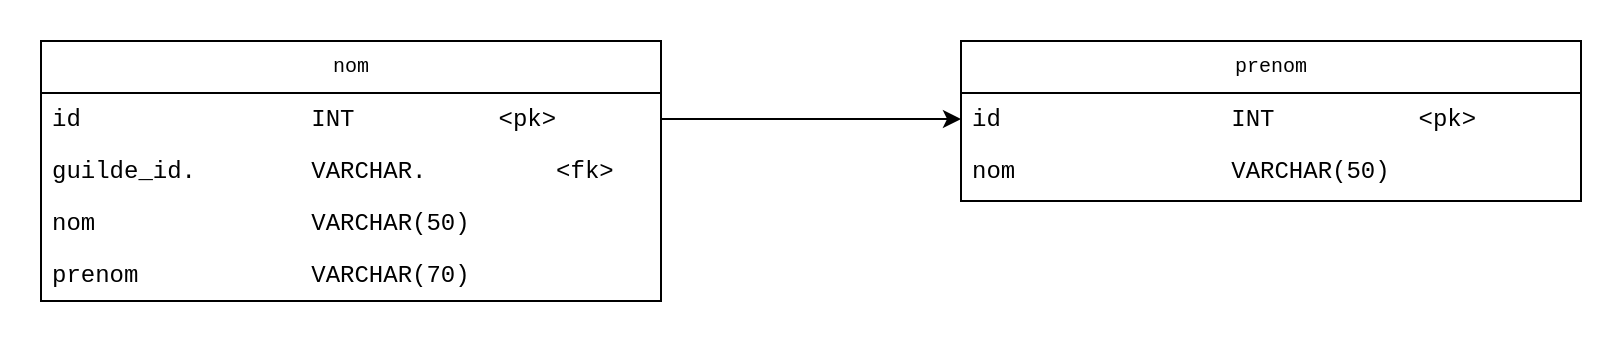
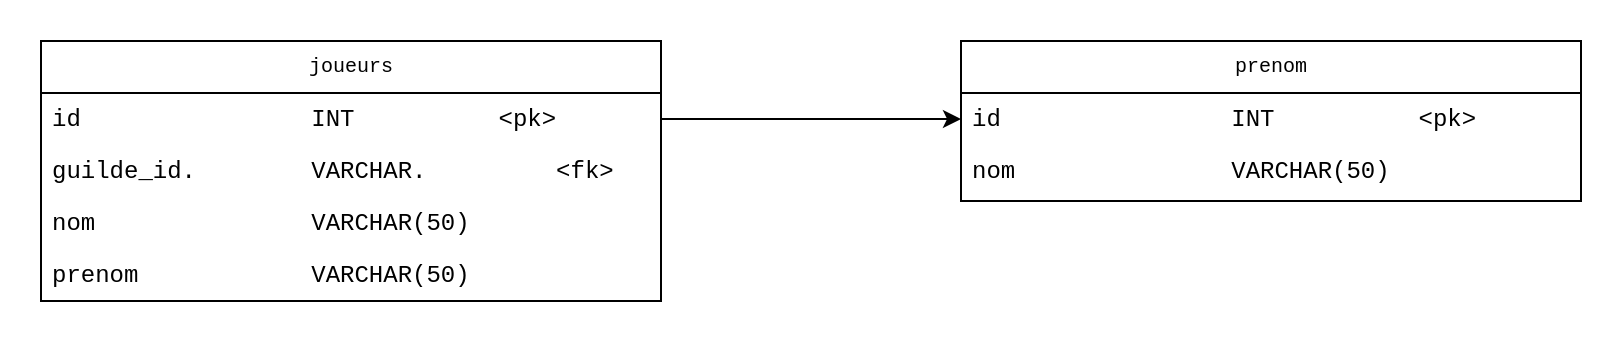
(352, 67) -> (352, 67)
(229, 277) -> (229, 277)
